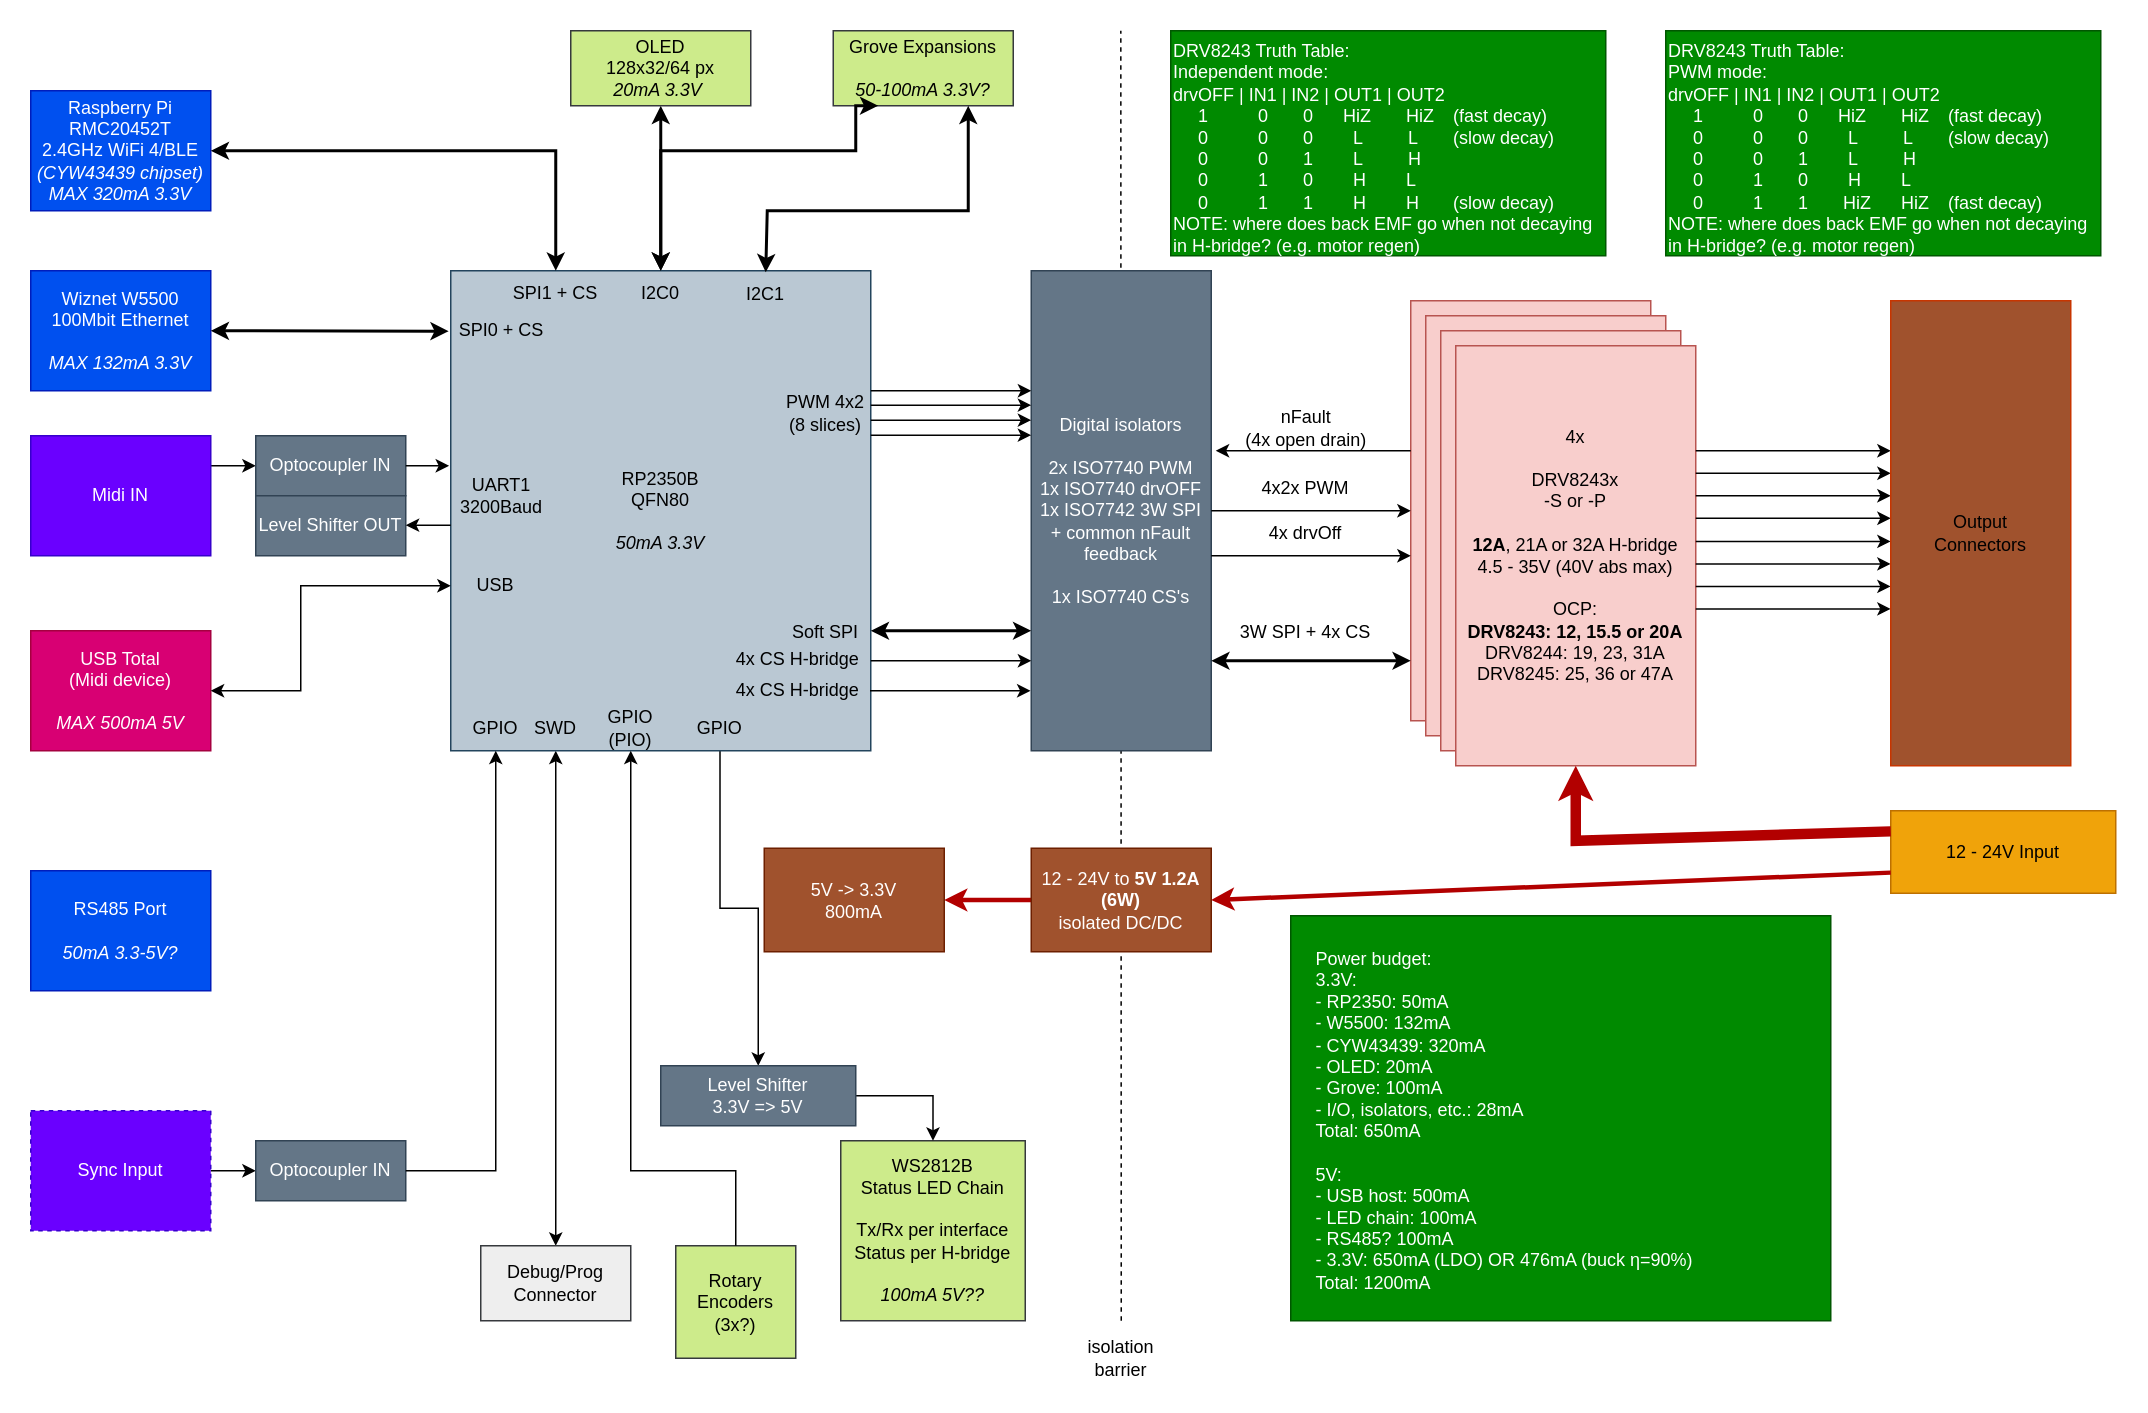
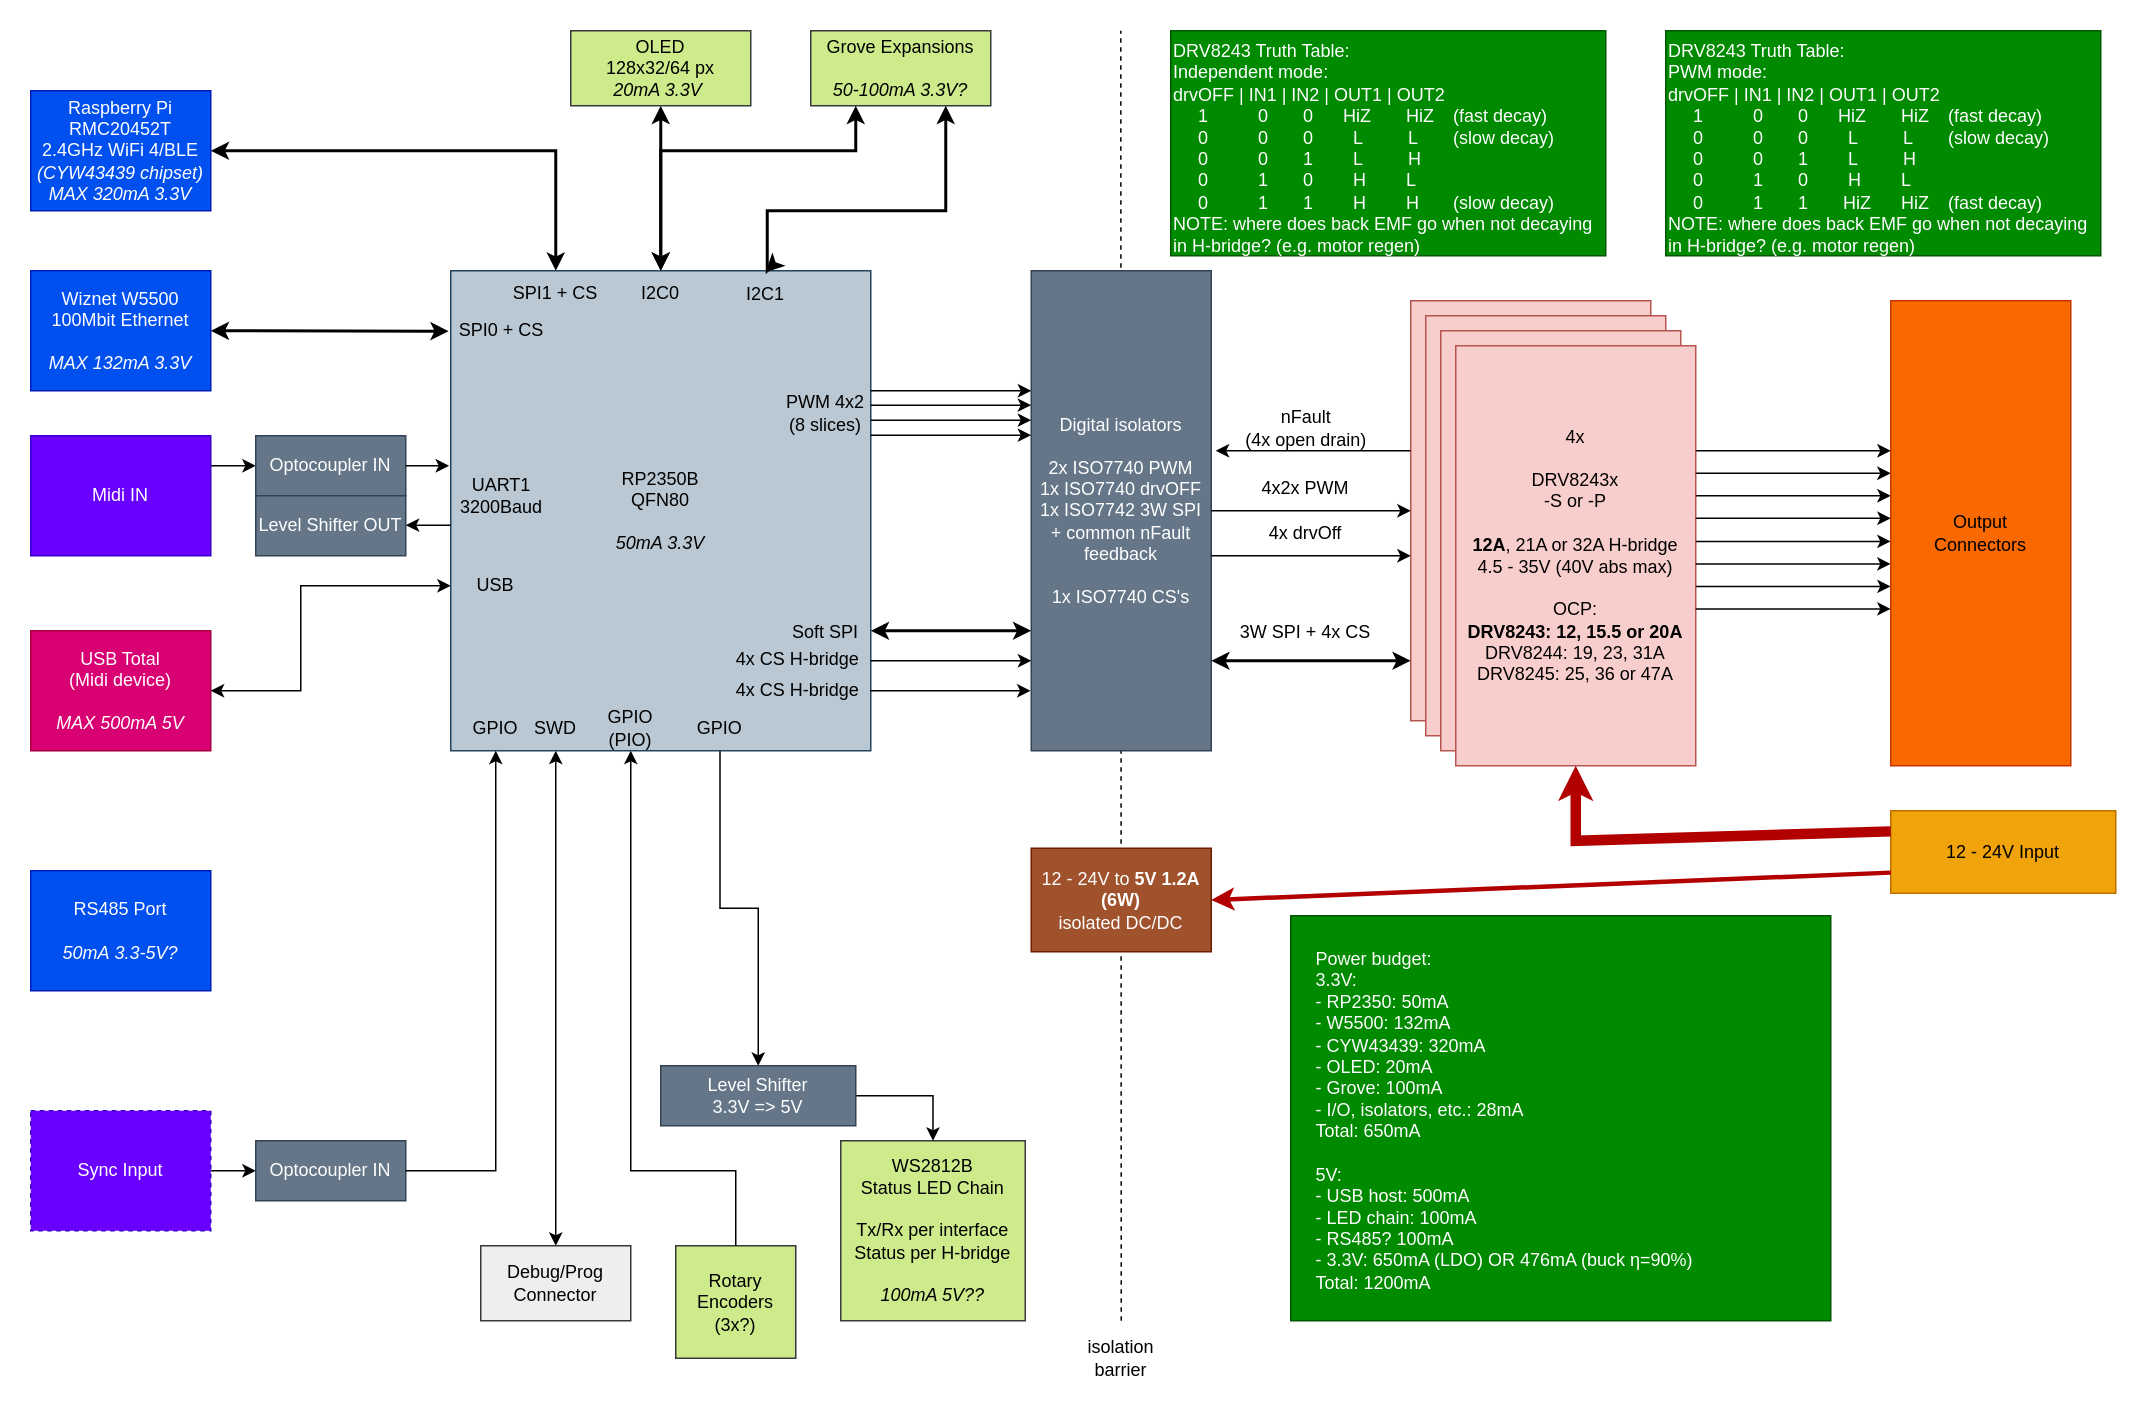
(923, 68) -> (901, 68)
(1981, 533) -> (1981, 533)
(854, 900) -> none
(996, 900) -> none
